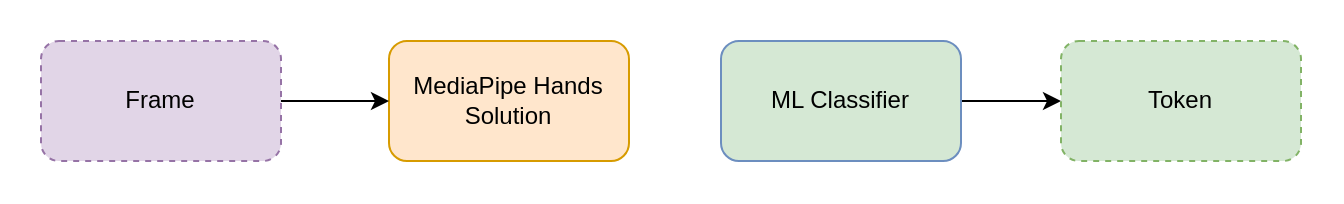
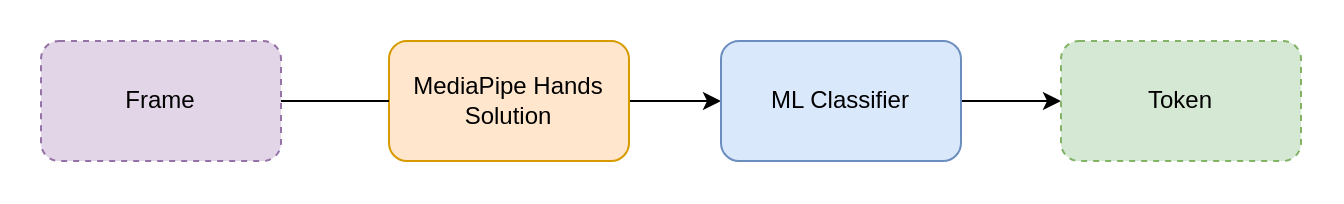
(374, 101) -> (380, 101)
none -> (668, 101)
(841, 101) -> (841, 101)
